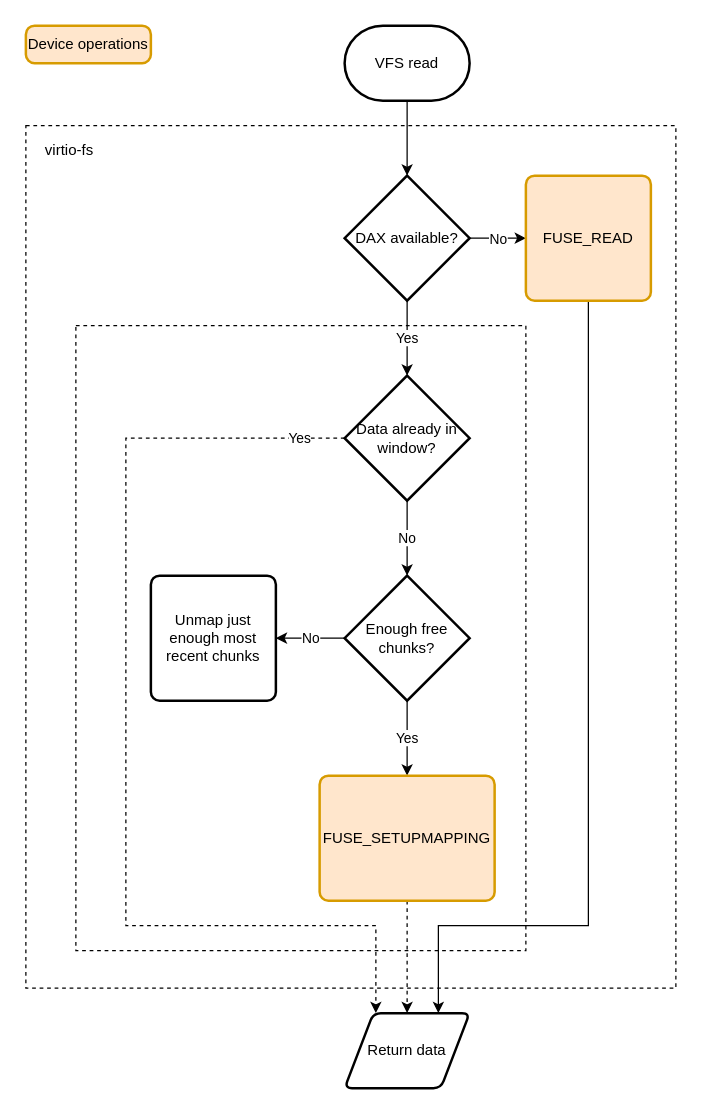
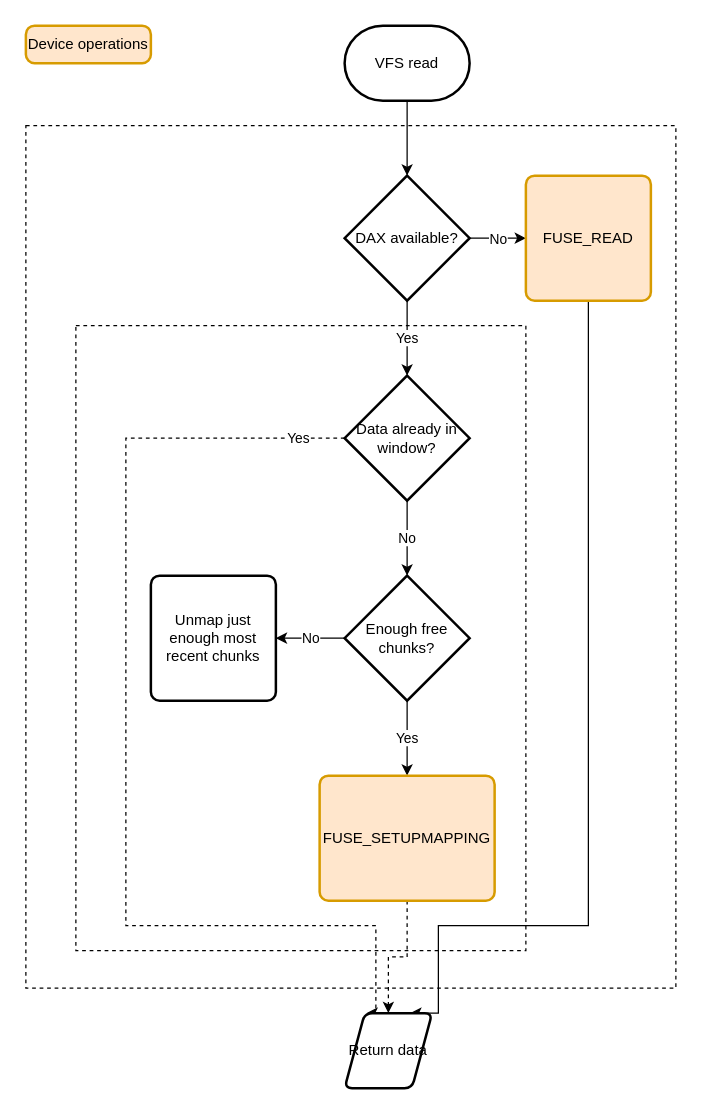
(69, 151) -> none
(407, 1051) -> (388, 1051)
